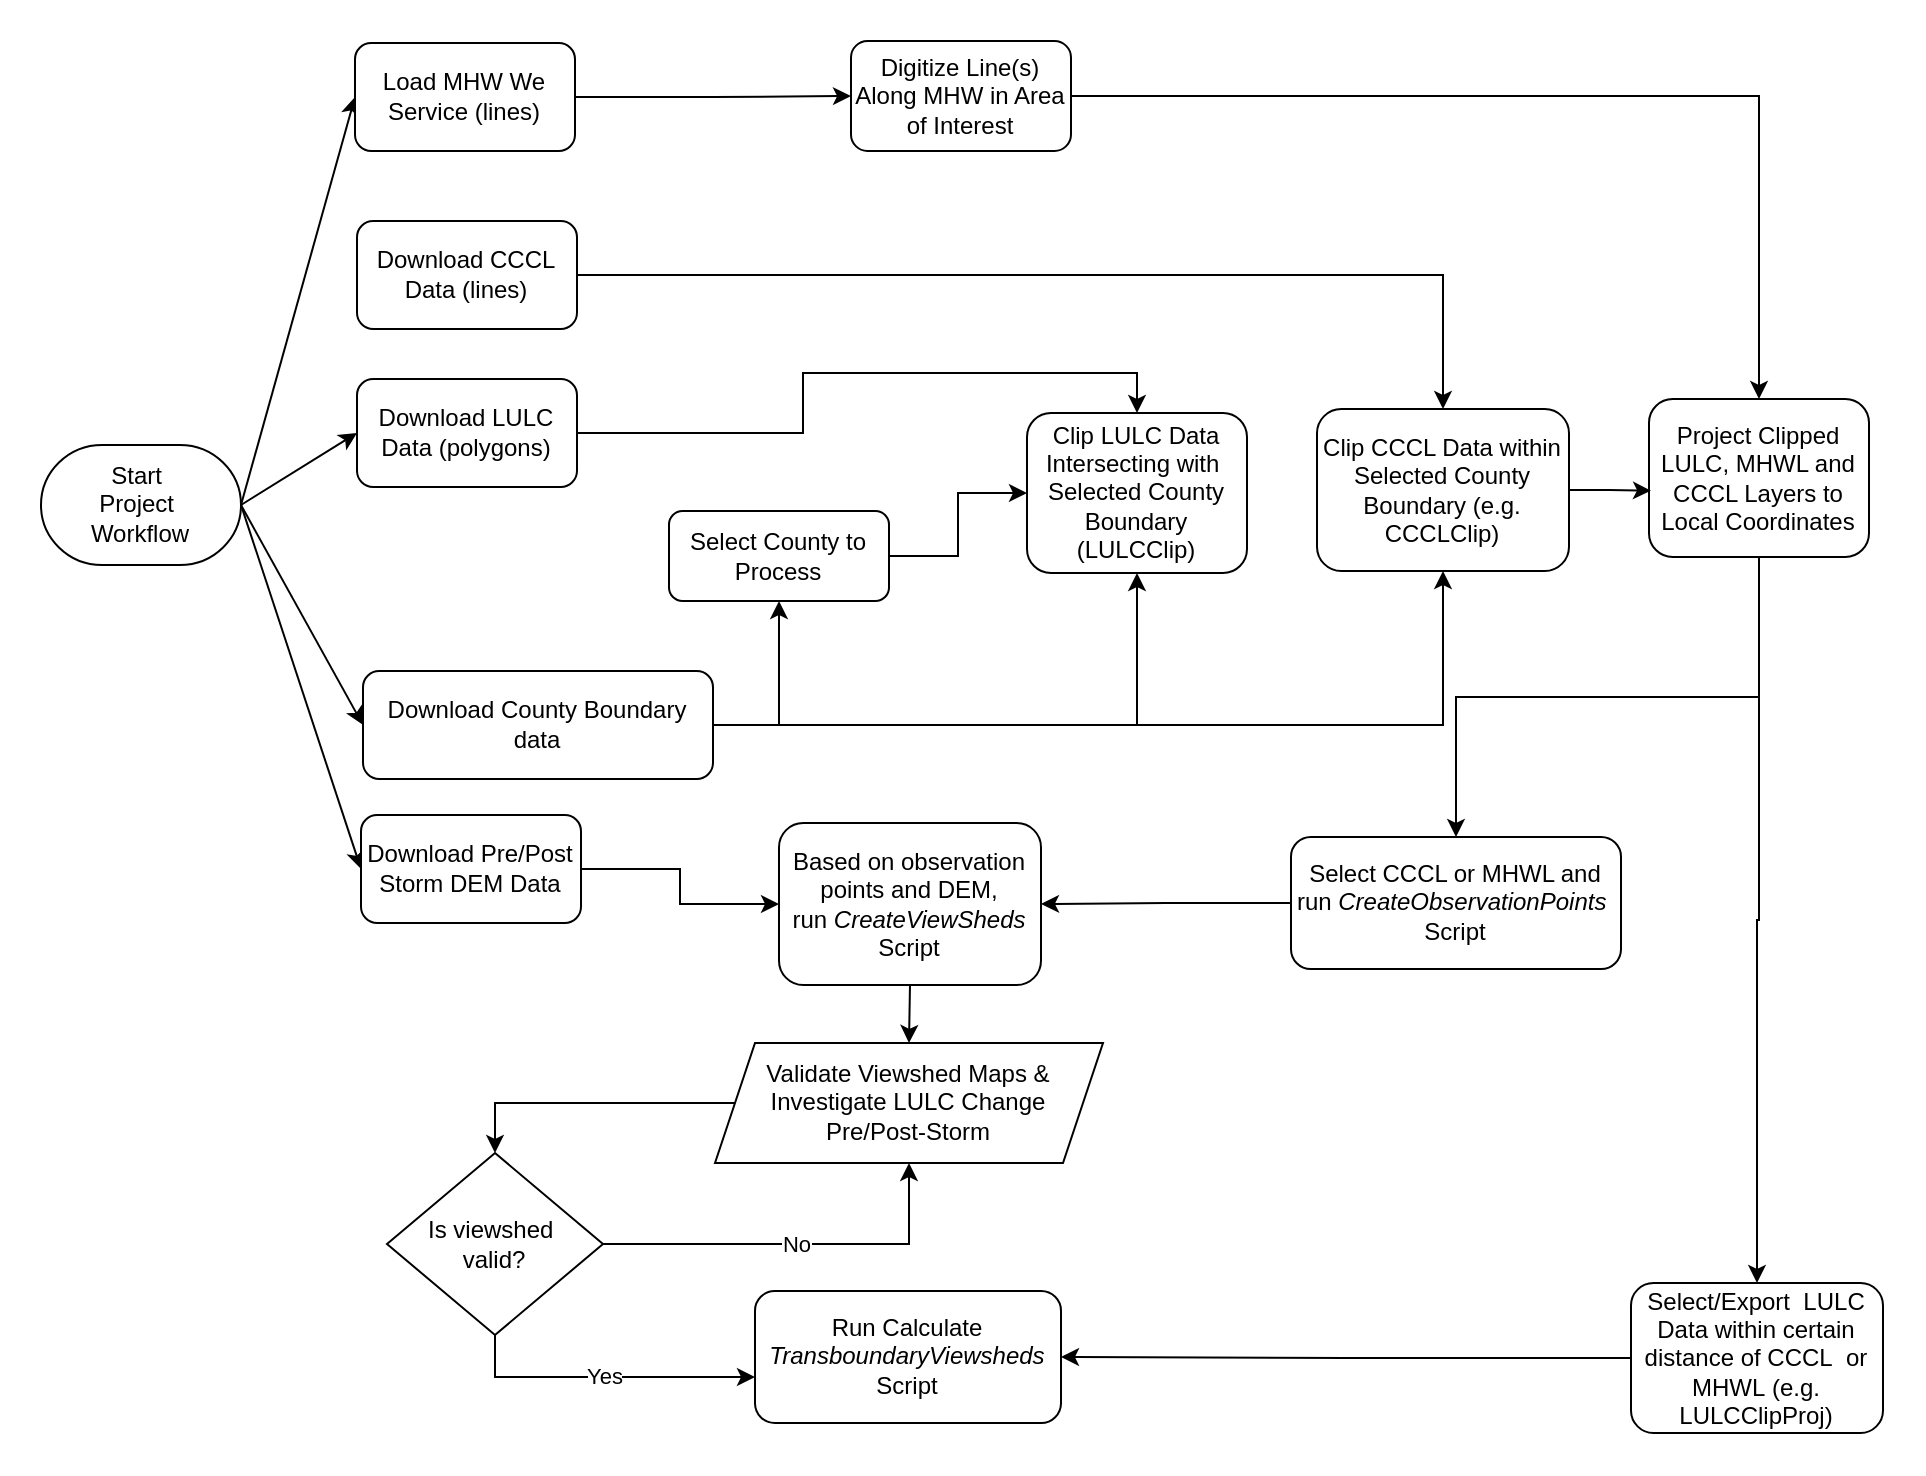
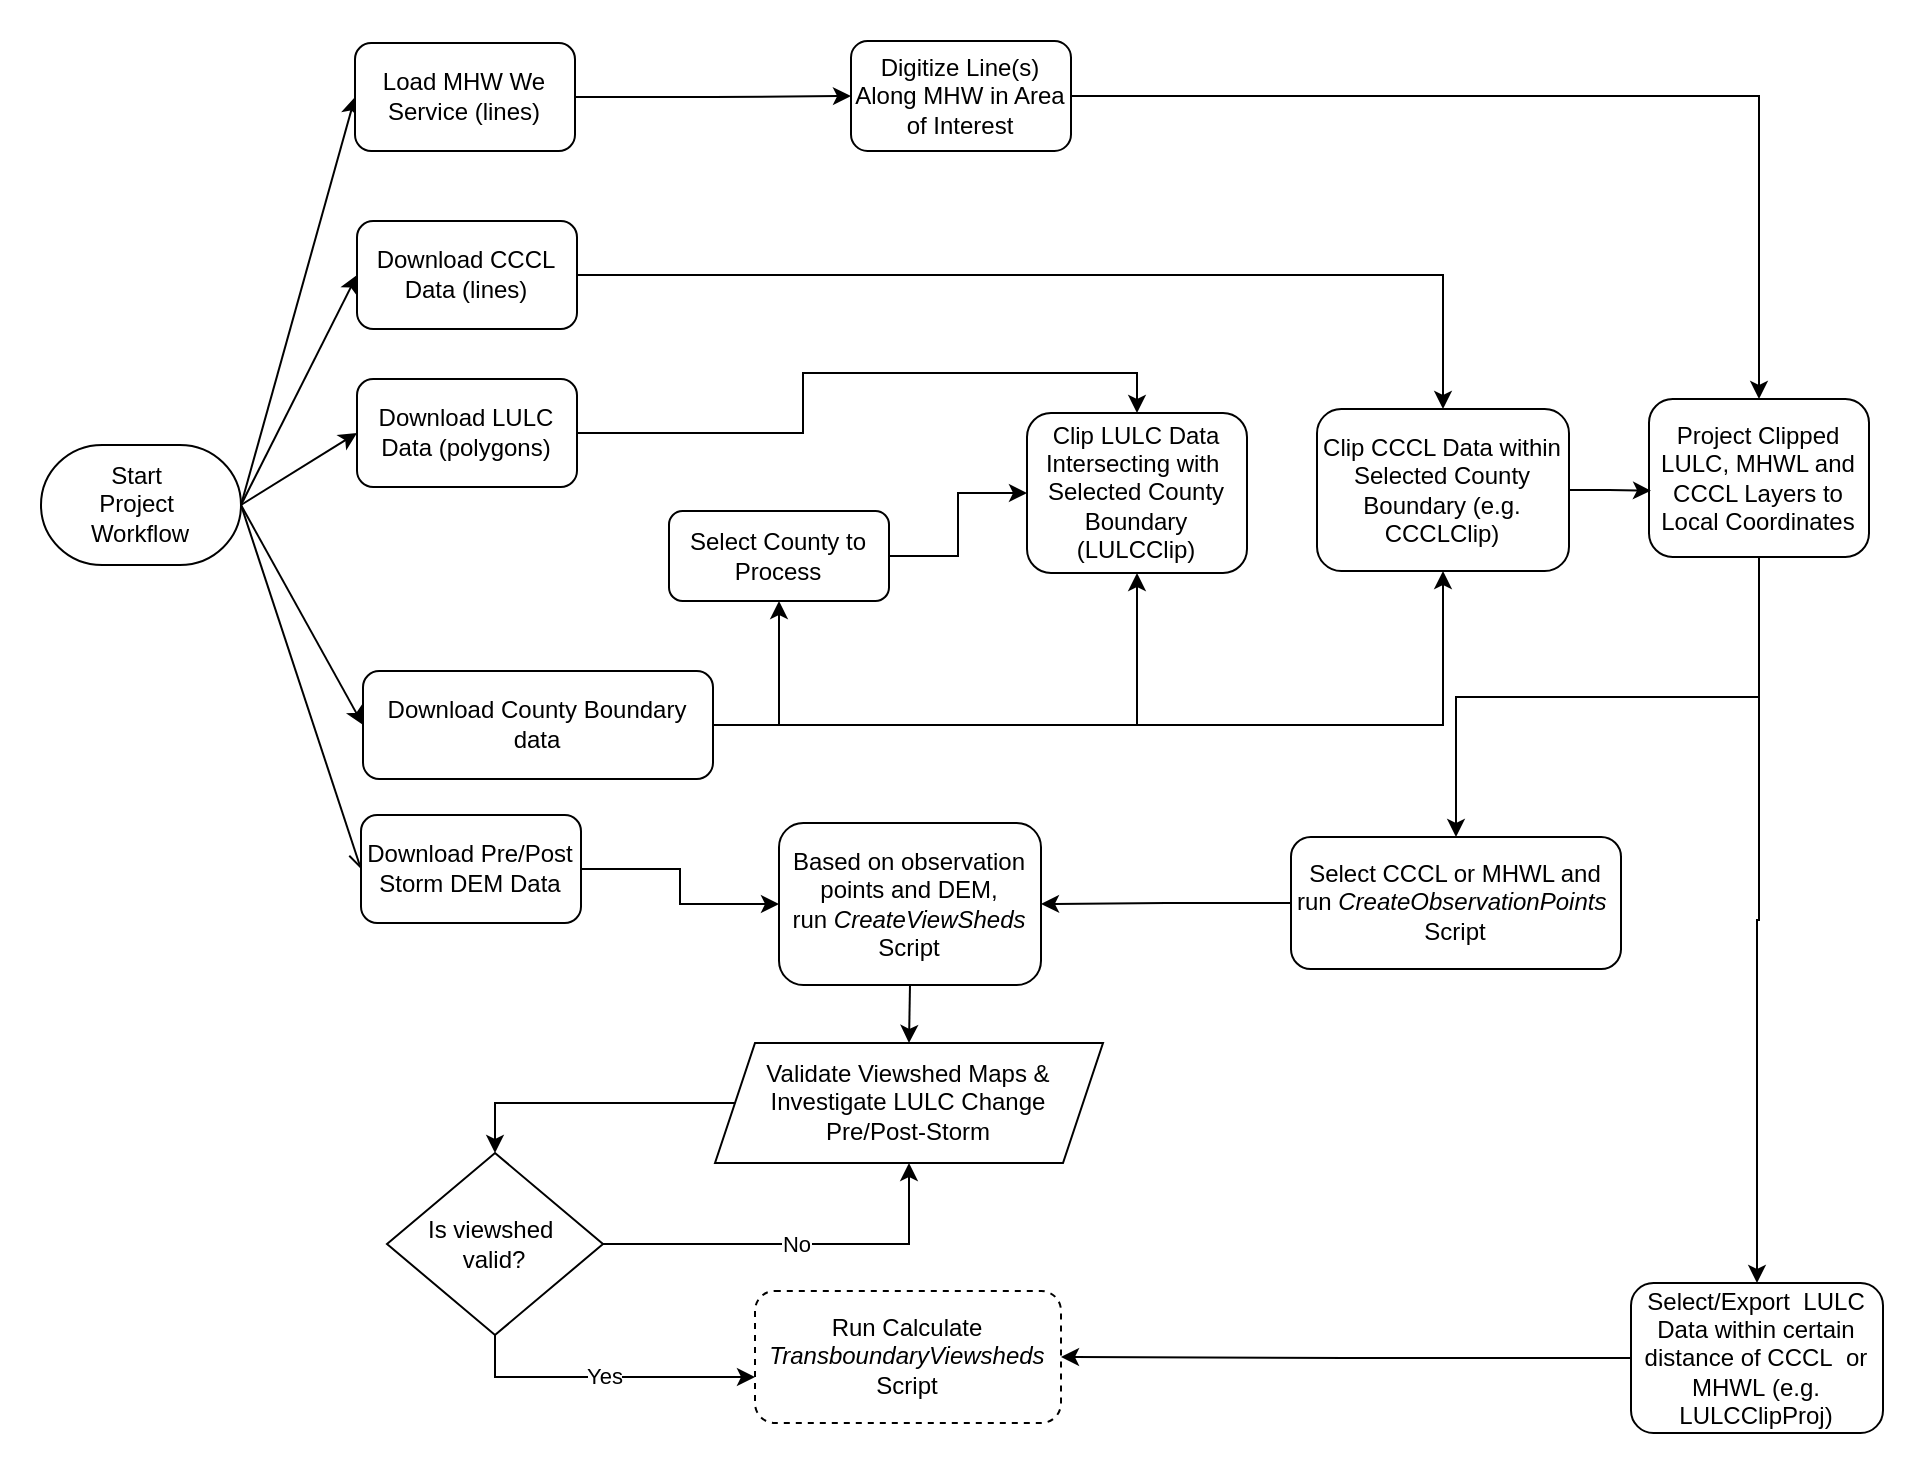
none -> (299, 389)
(356, 855) -> (357, 858)
(908, 1357) -> (908, 1357)
